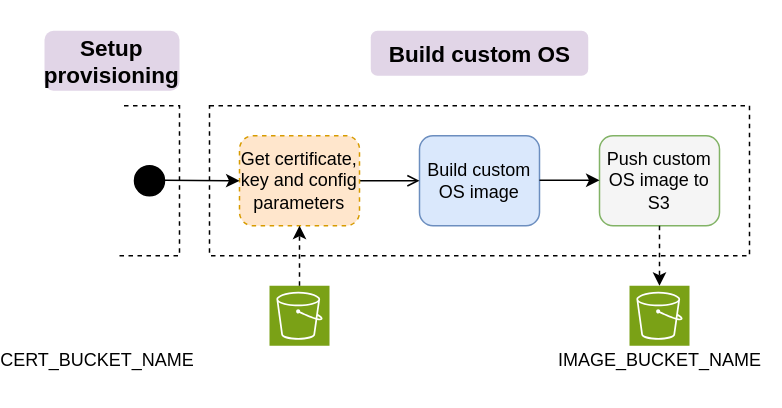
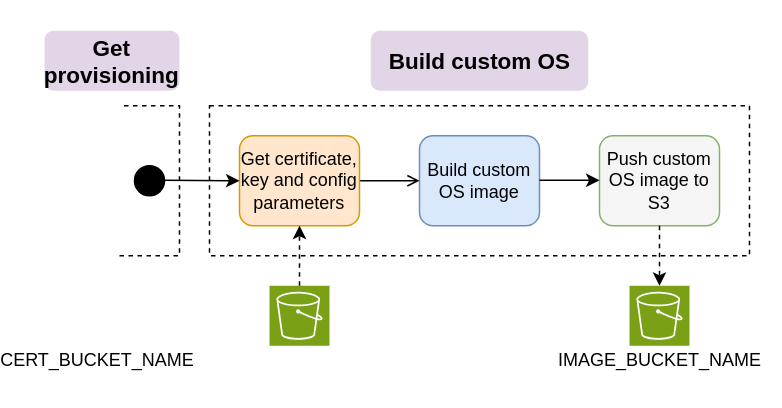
(479, 53) -> (479, 61)
(112, 61) -> (112, 61)
(299, 181) -> (299, 181)
